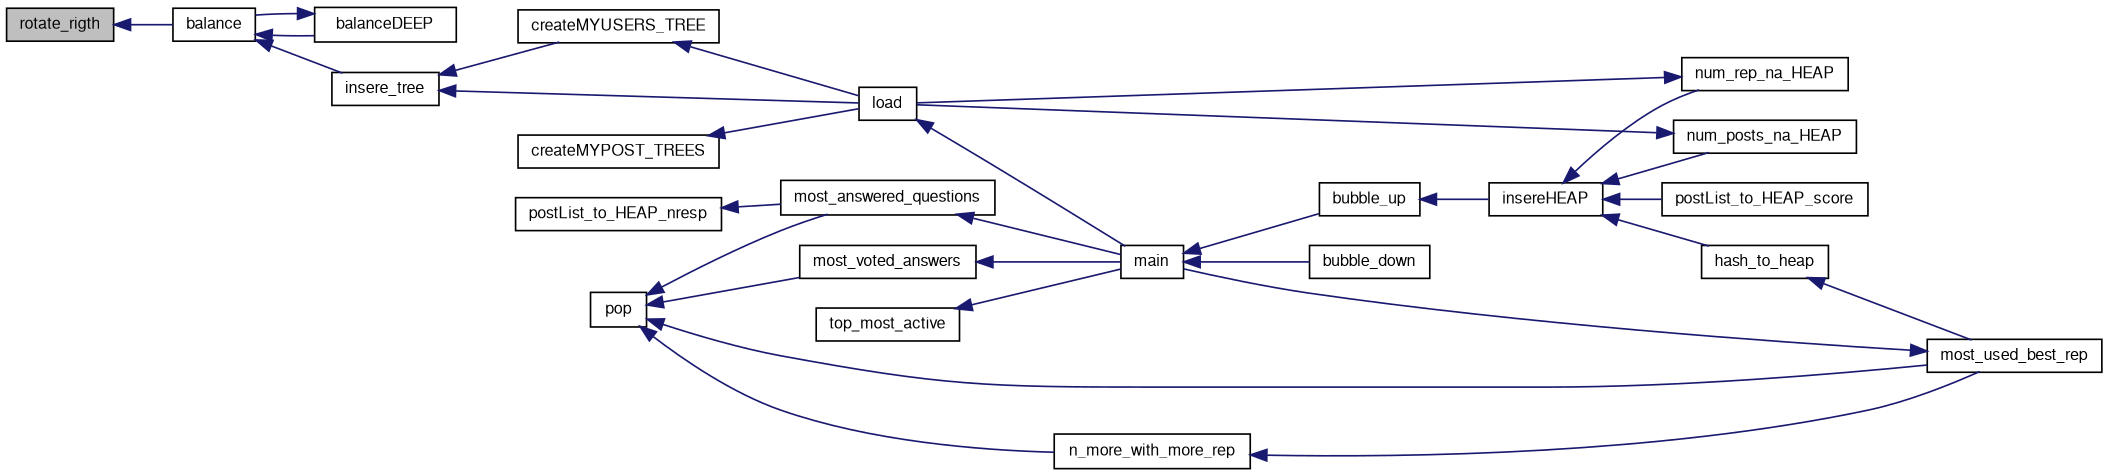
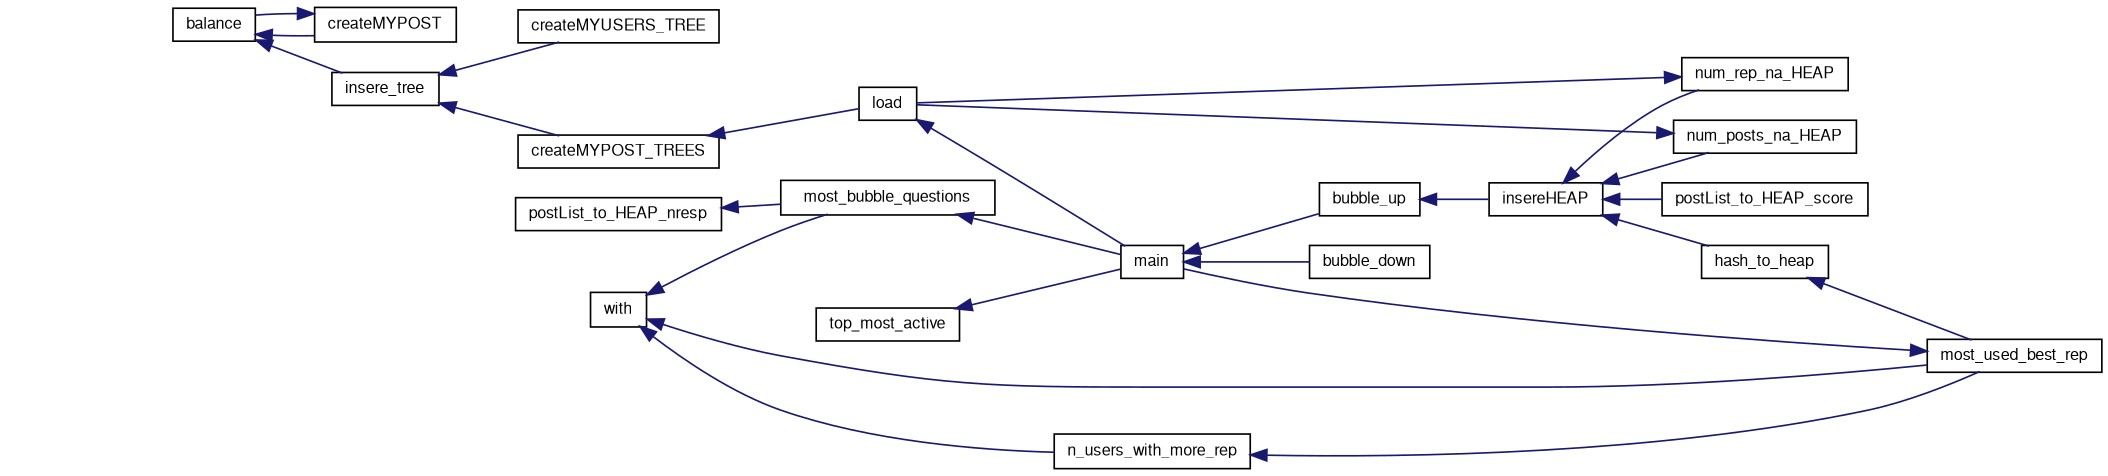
(60, 25) -> none
(385, 25) -> (385, 25)
(774, 71) -> none
(657, 97) -> (507, 122)
(888, 198) -> (888, 198)
(888, 262) -> none
(619, 310) -> (619, 310)
(1152, 451) -> (1152, 451)
